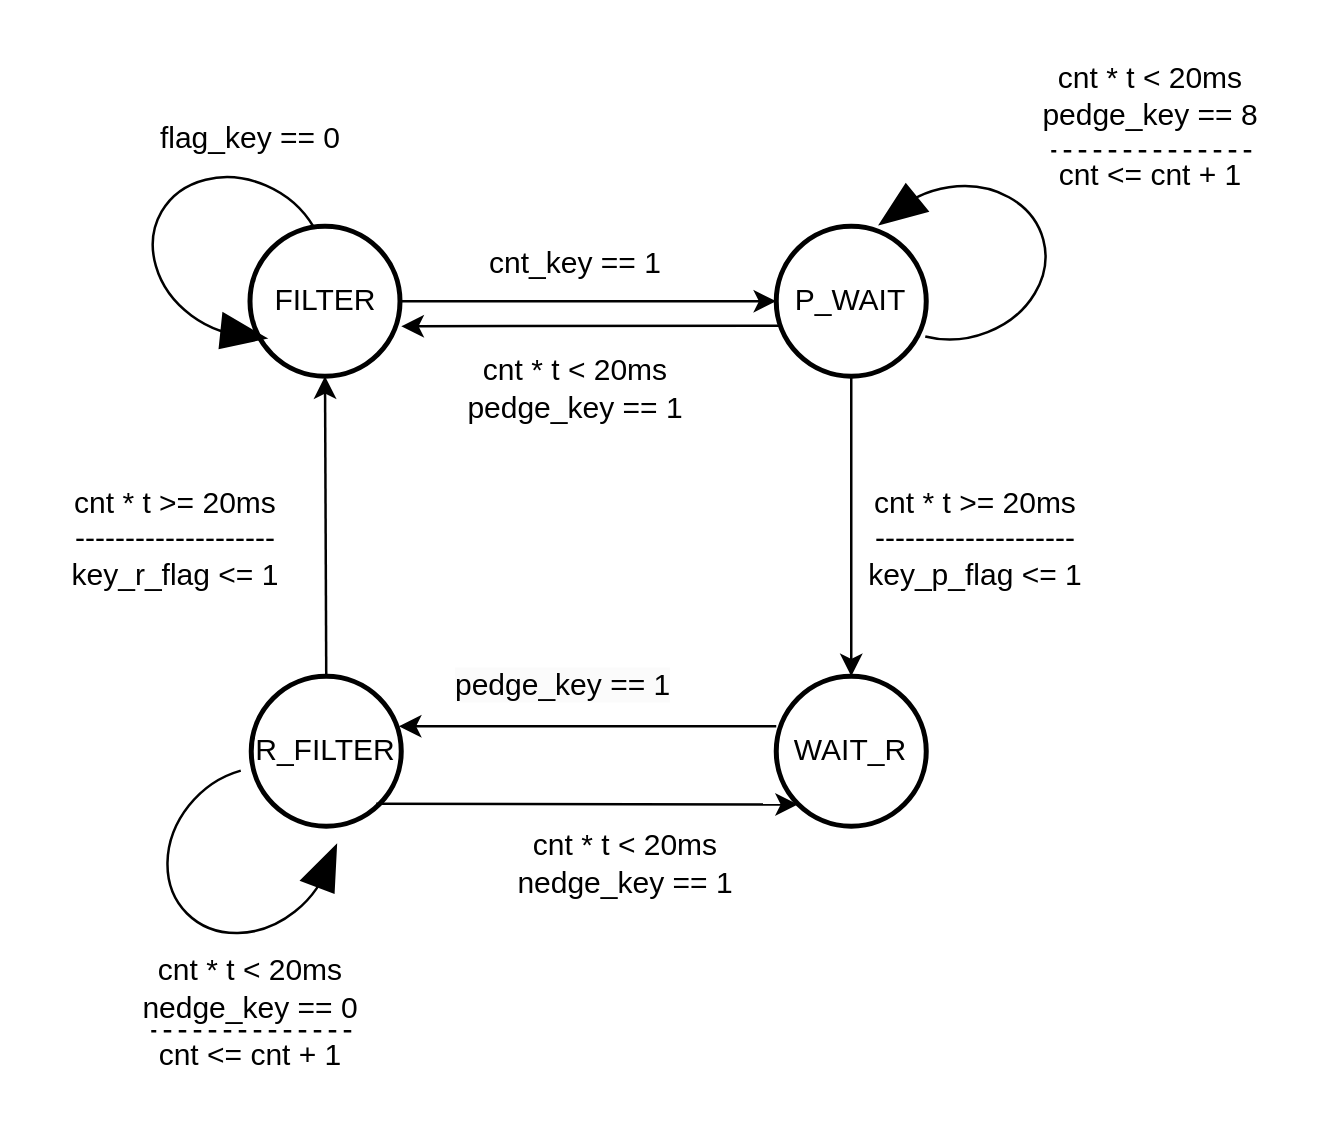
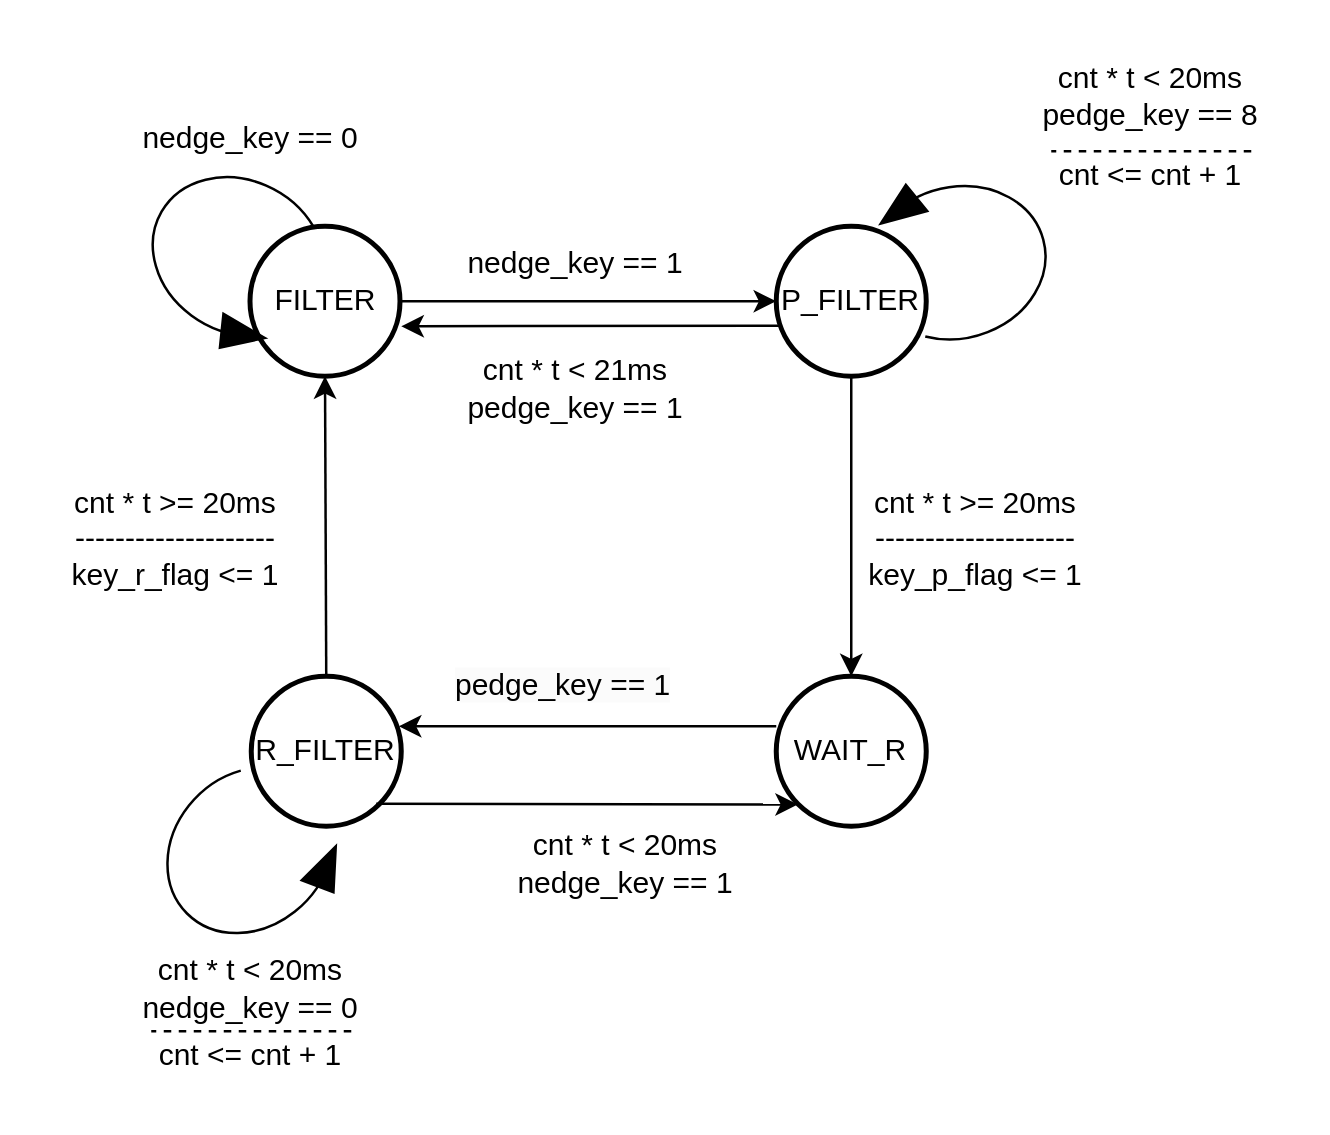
(251, 139) -> (251, 139)
(576, 264) -> (576, 264)
(851, 301) -> (851, 301)
(576, 389) -> (576, 389)
